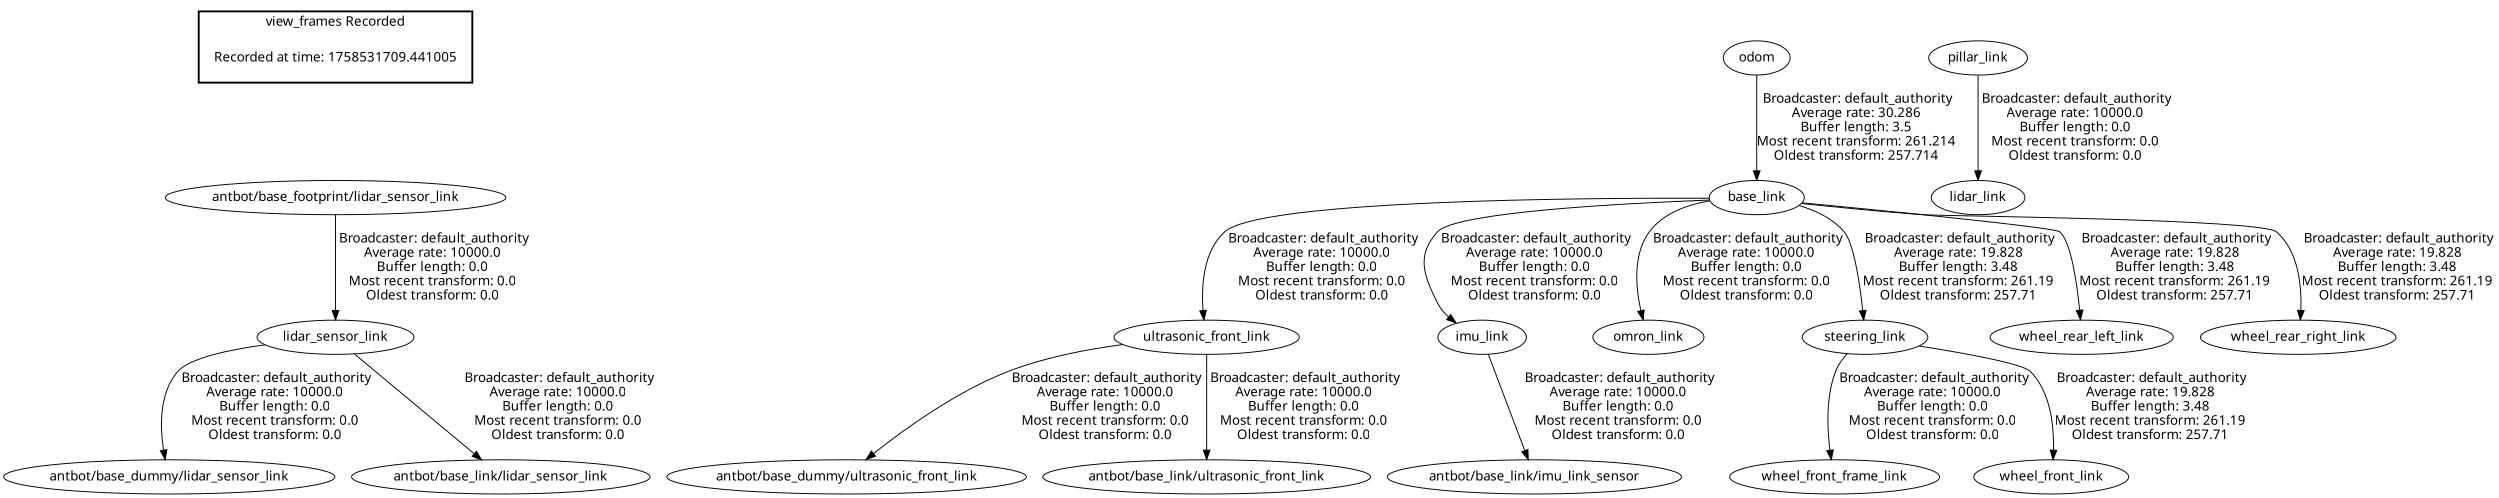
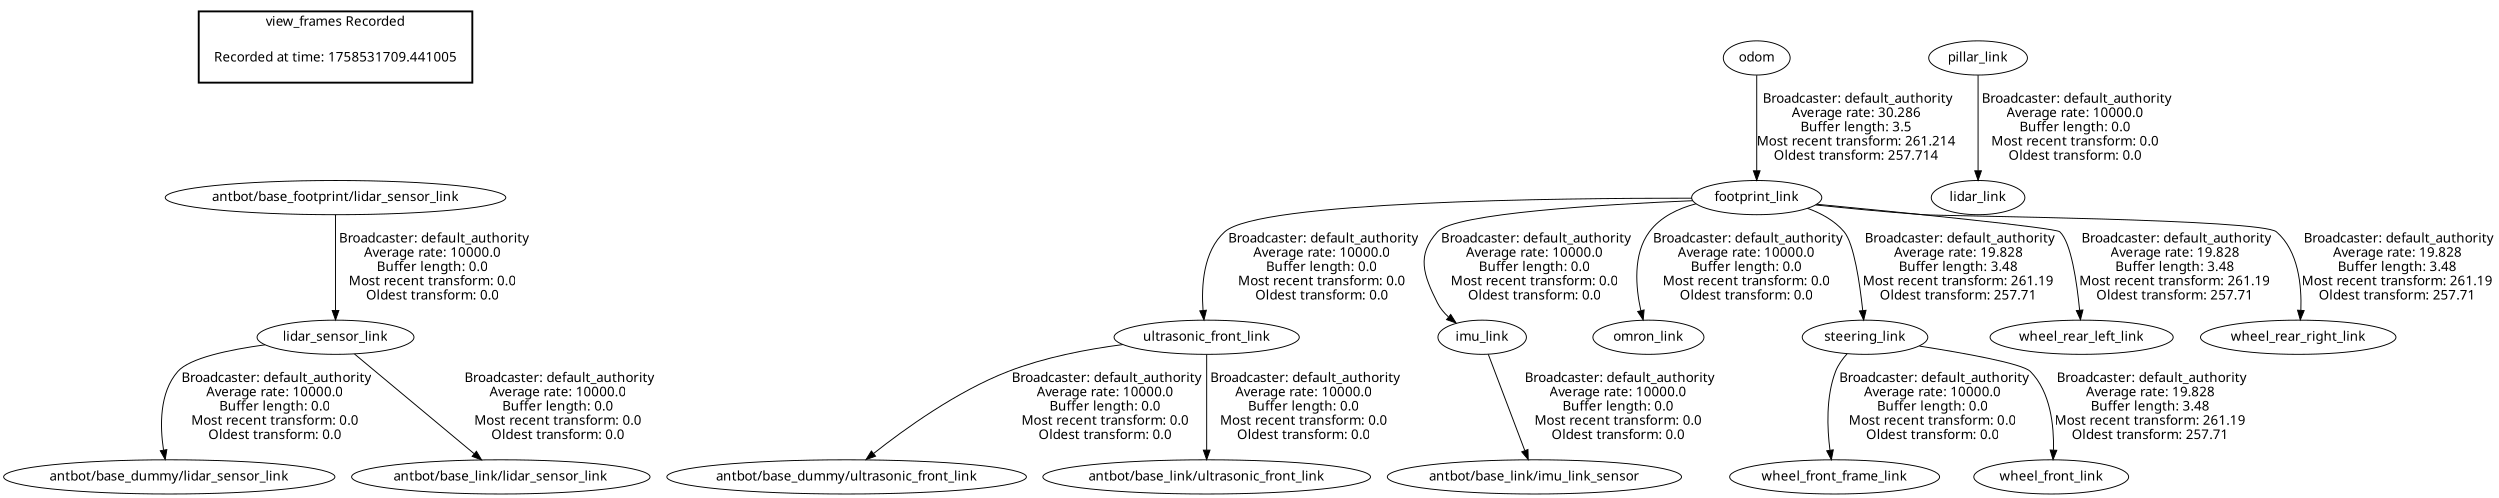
(1757, 198) -> (1757, 198)
